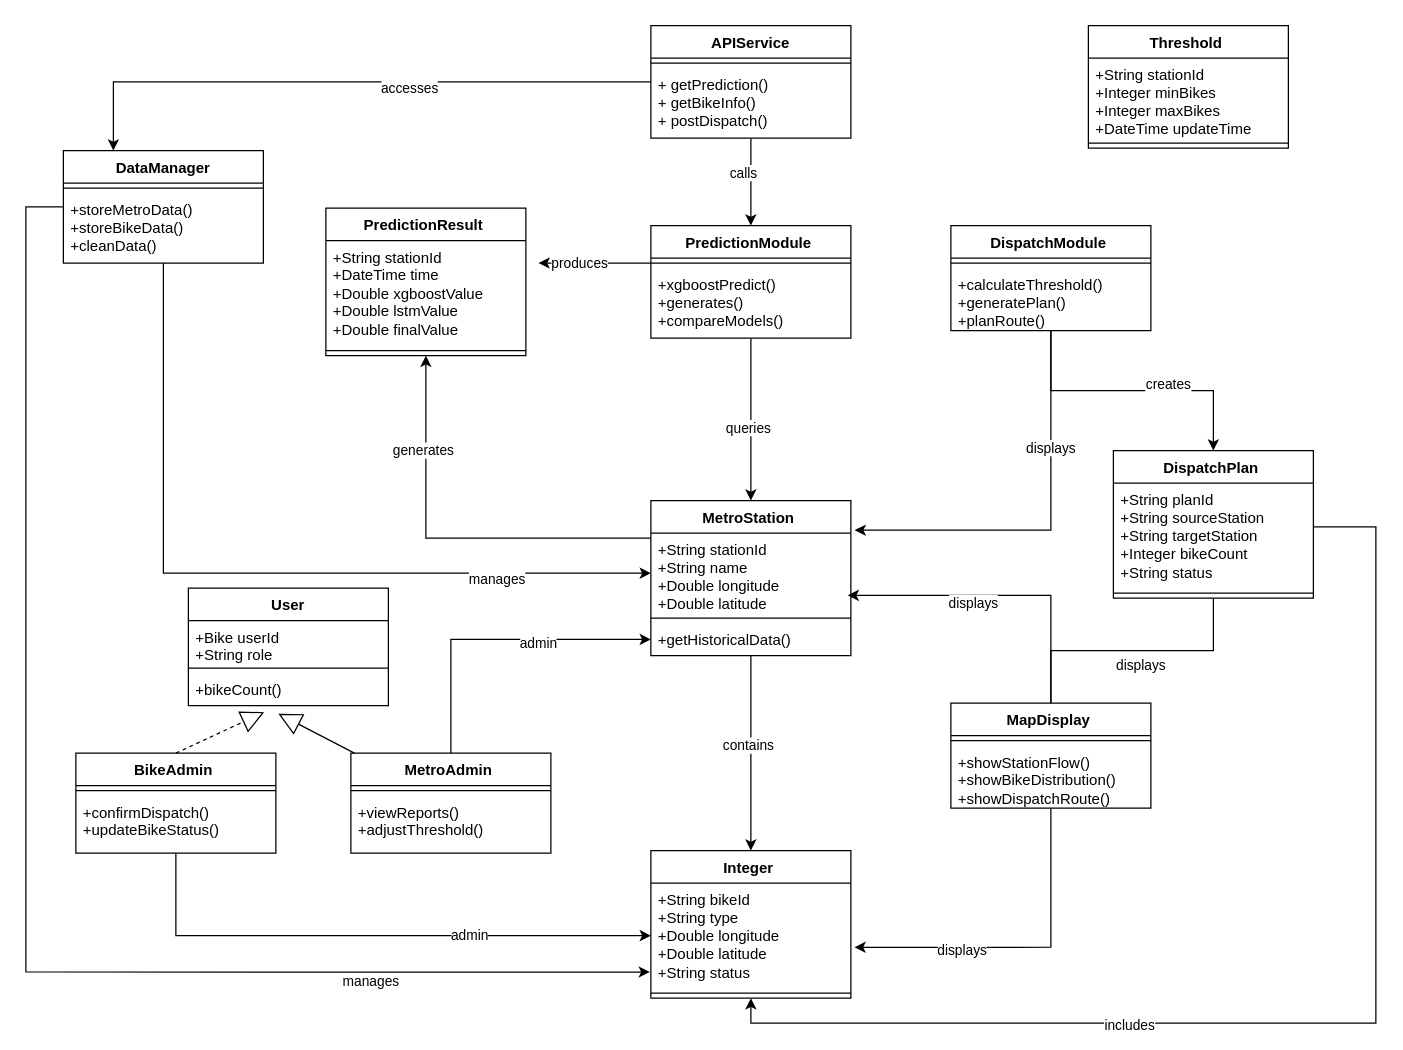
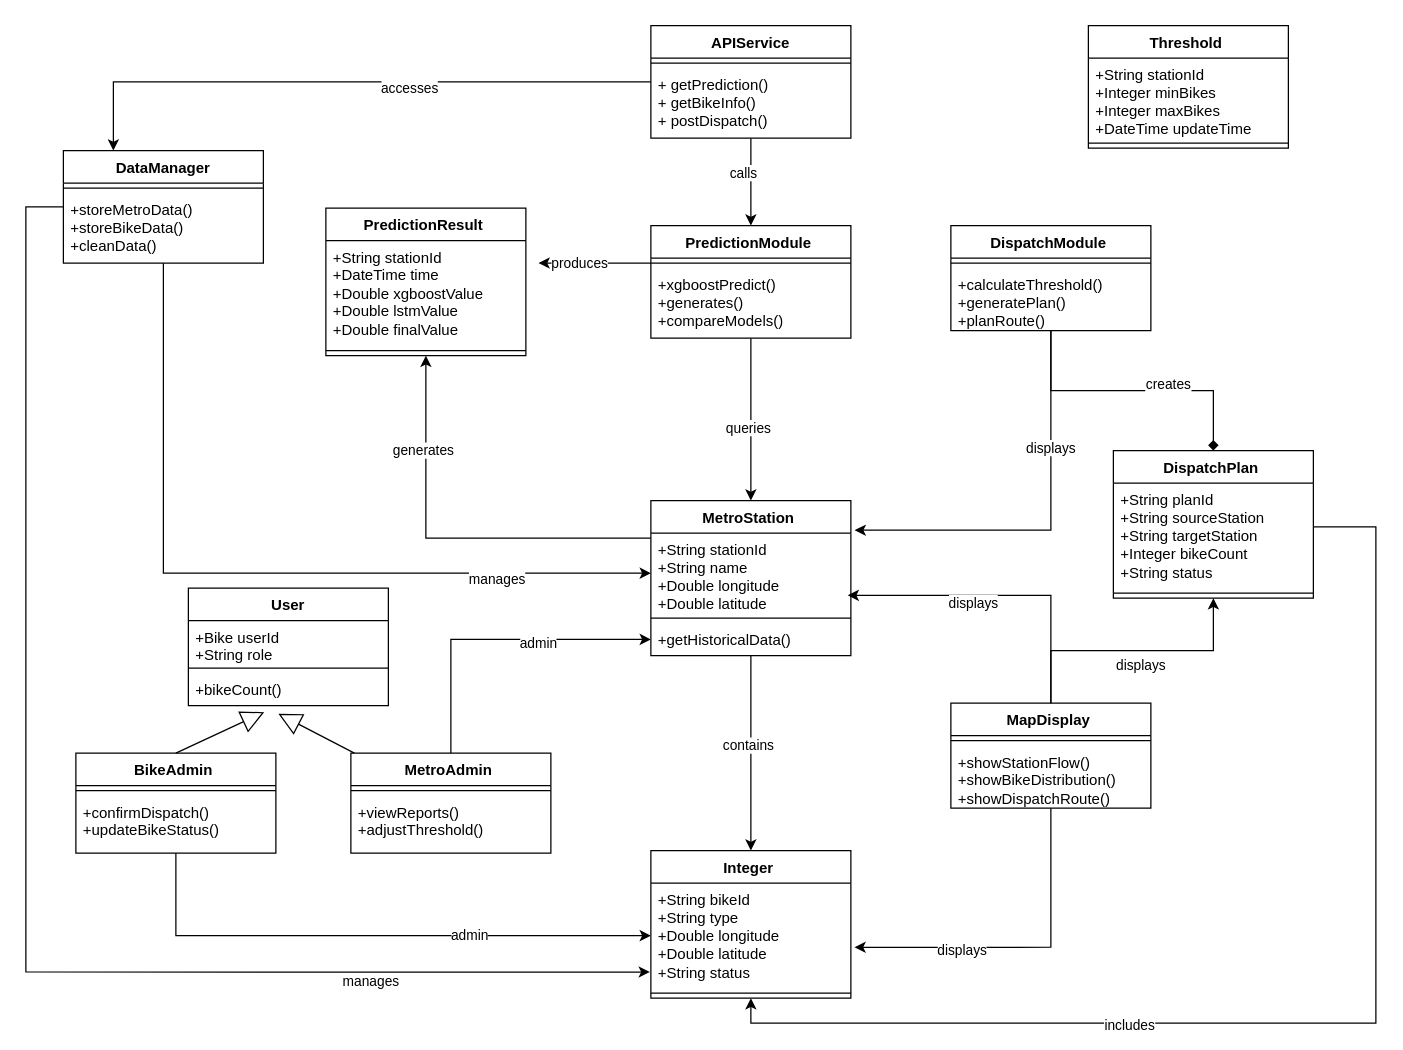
(1213, 441) -> (1213, 440)
(1213, 605) -> (1213, 608)
(210, 737) -> (210, 737)
